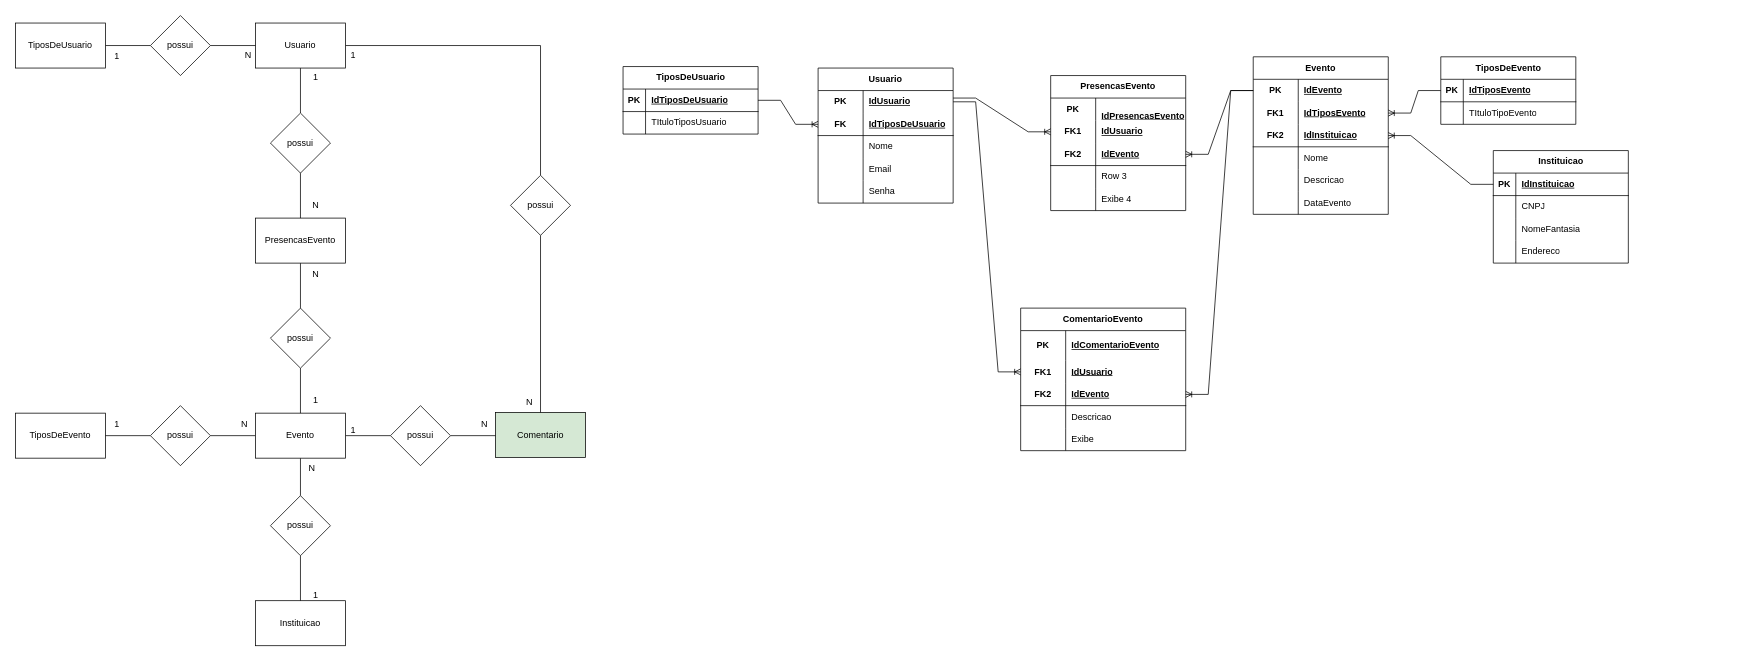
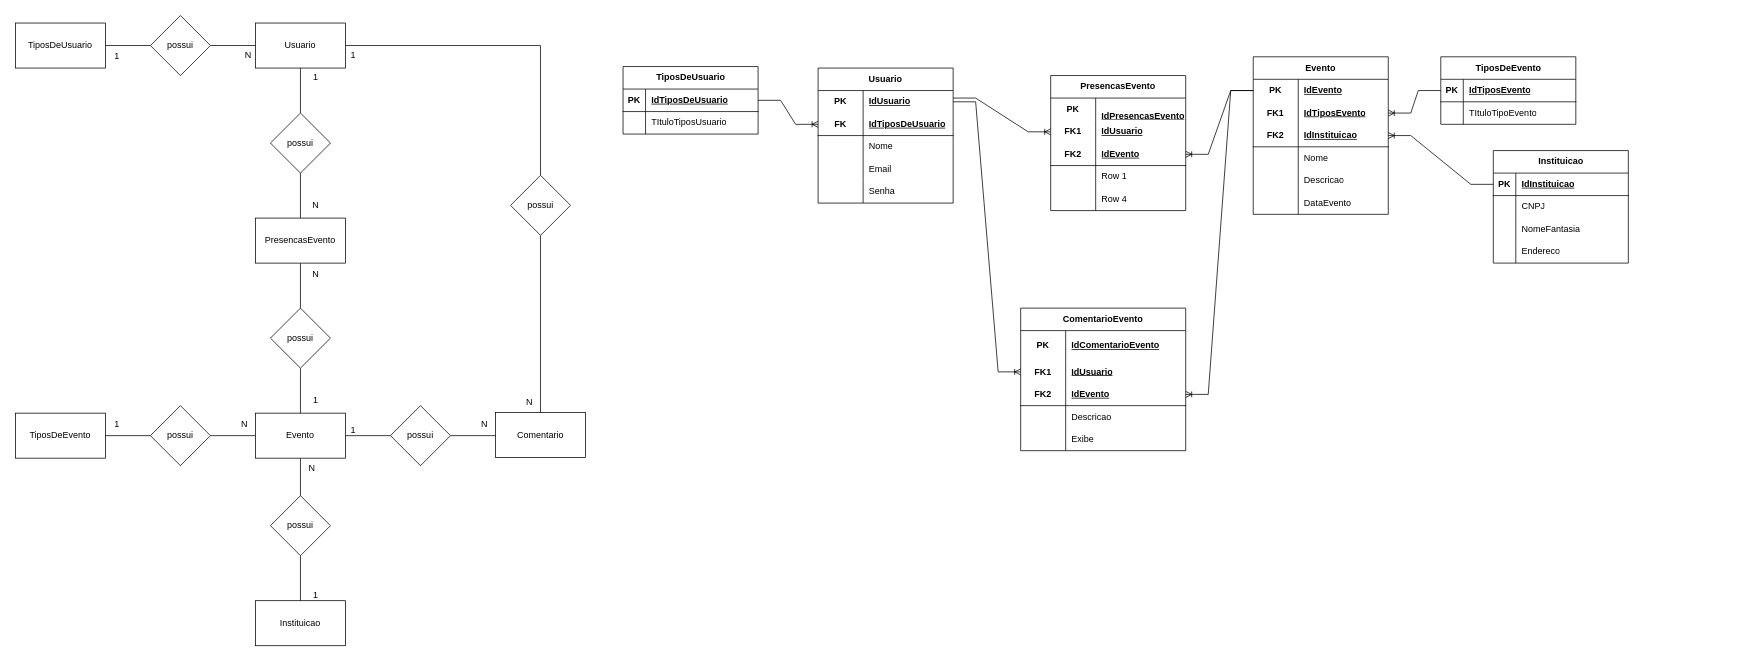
(1113, 177) -> (1113, 177)
(1117, 199) -> (1113, 199)
(540, 435) -> (540, 435)
